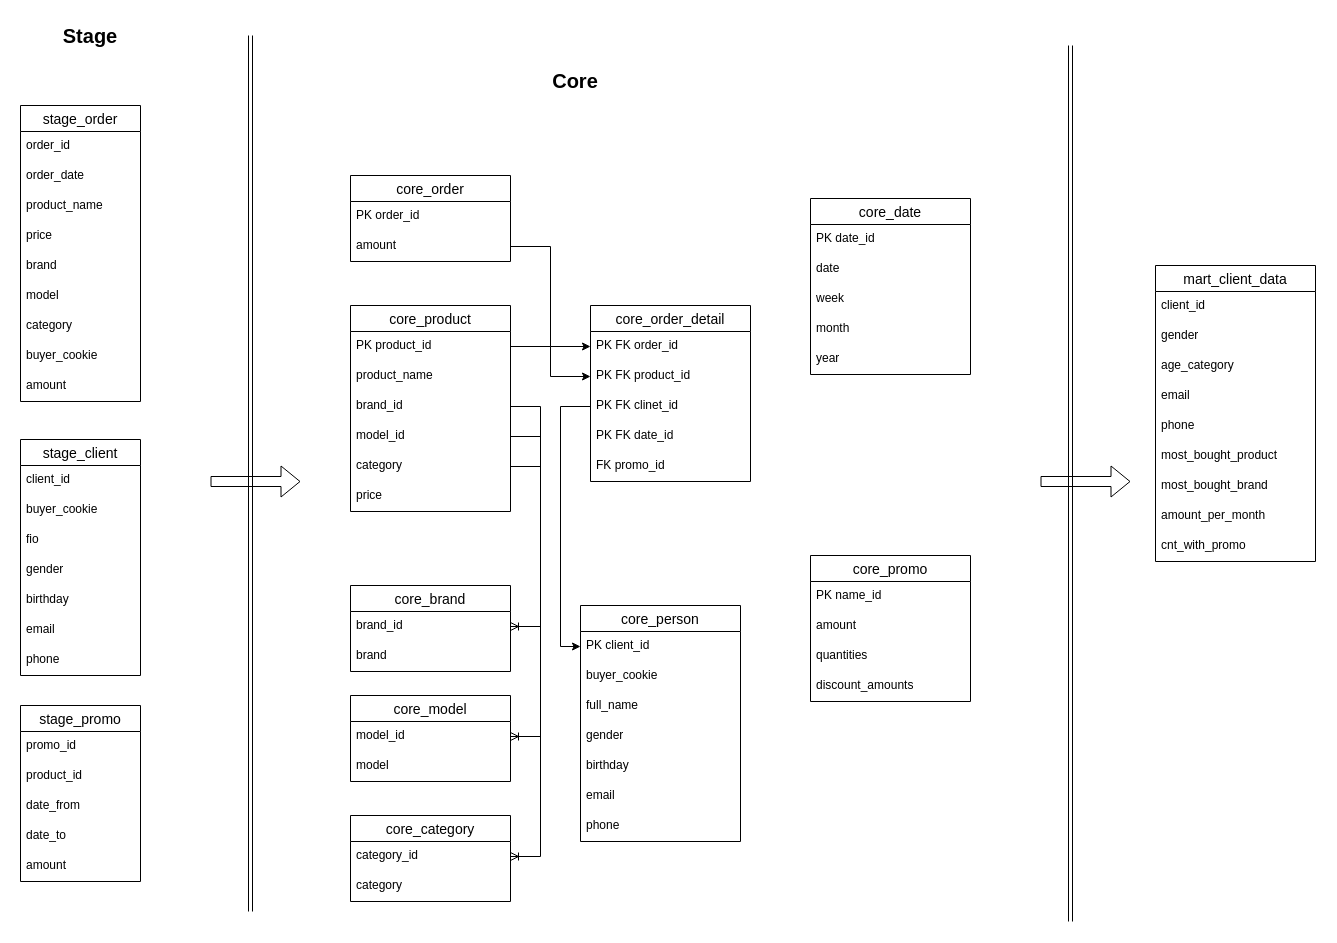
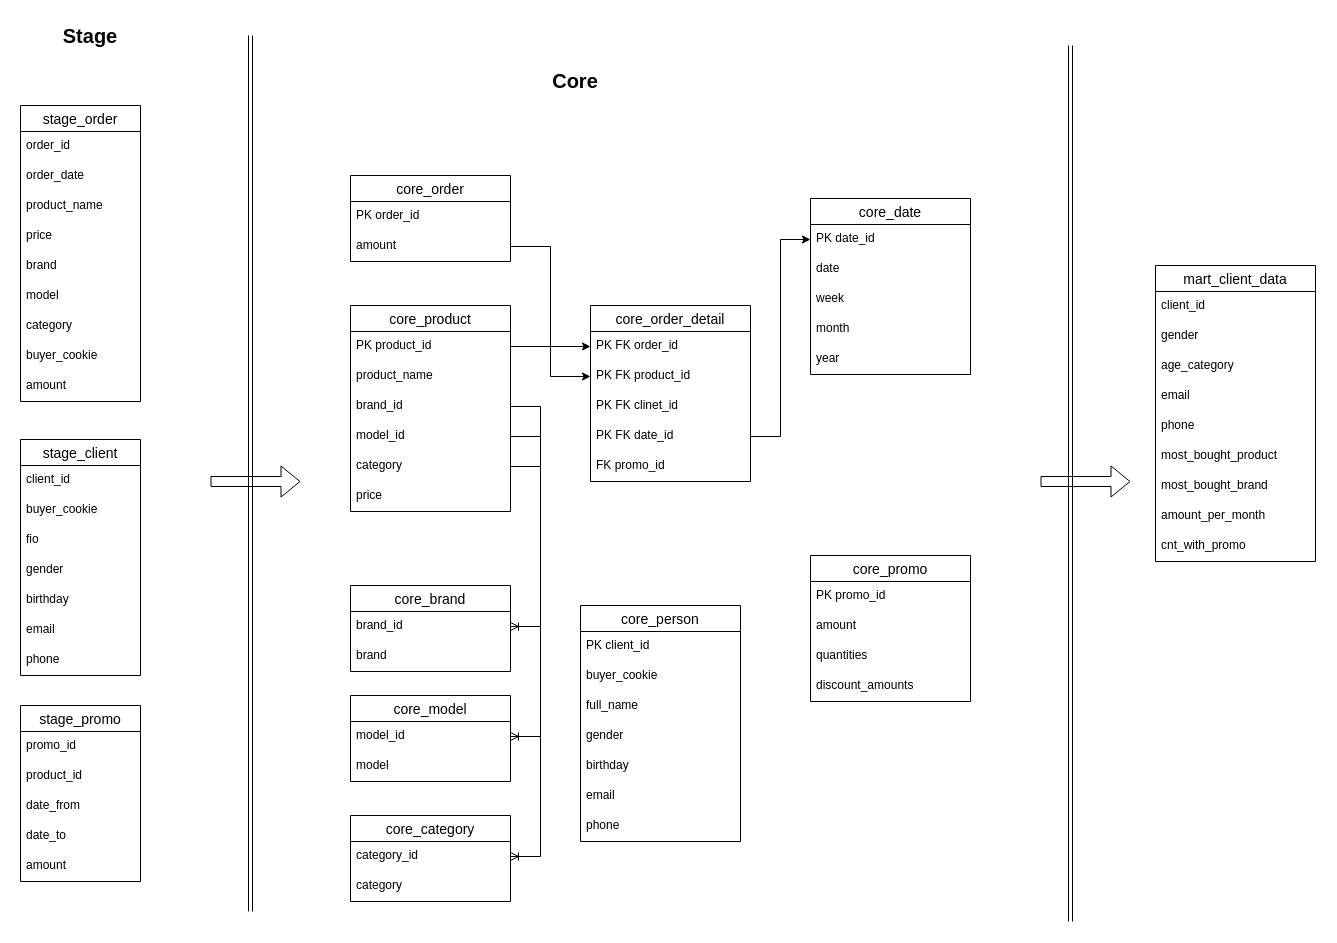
none -> (781, 342)
(561, 519) -> none
(847, 596) -> (850, 596)
